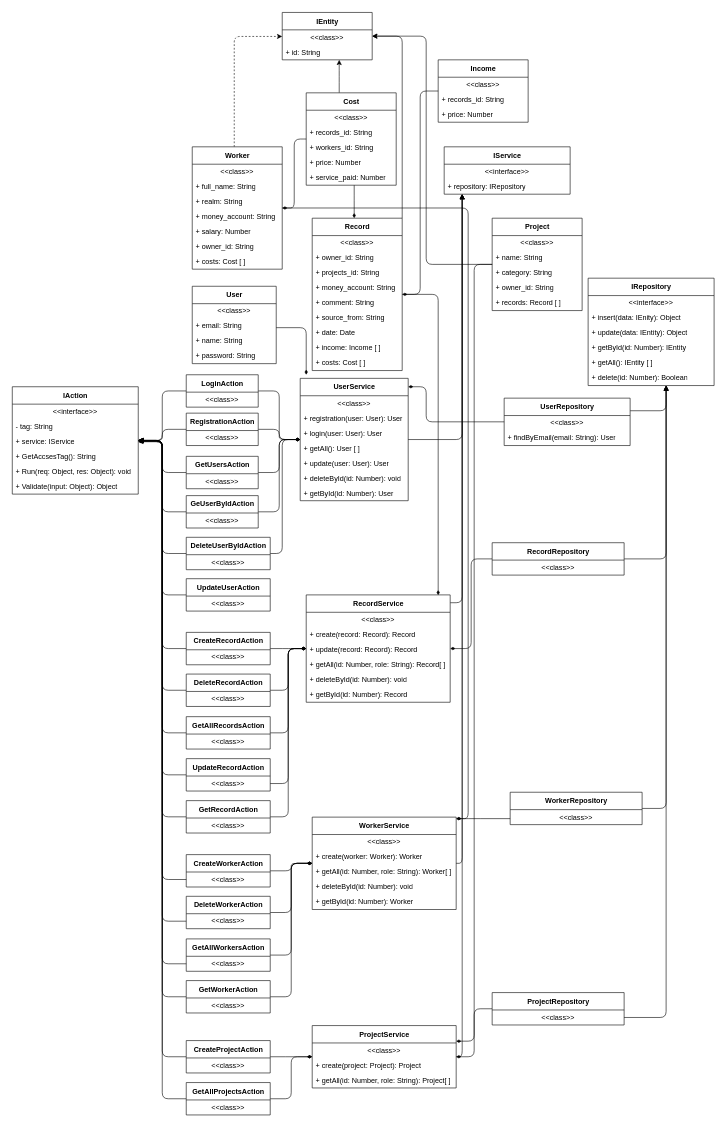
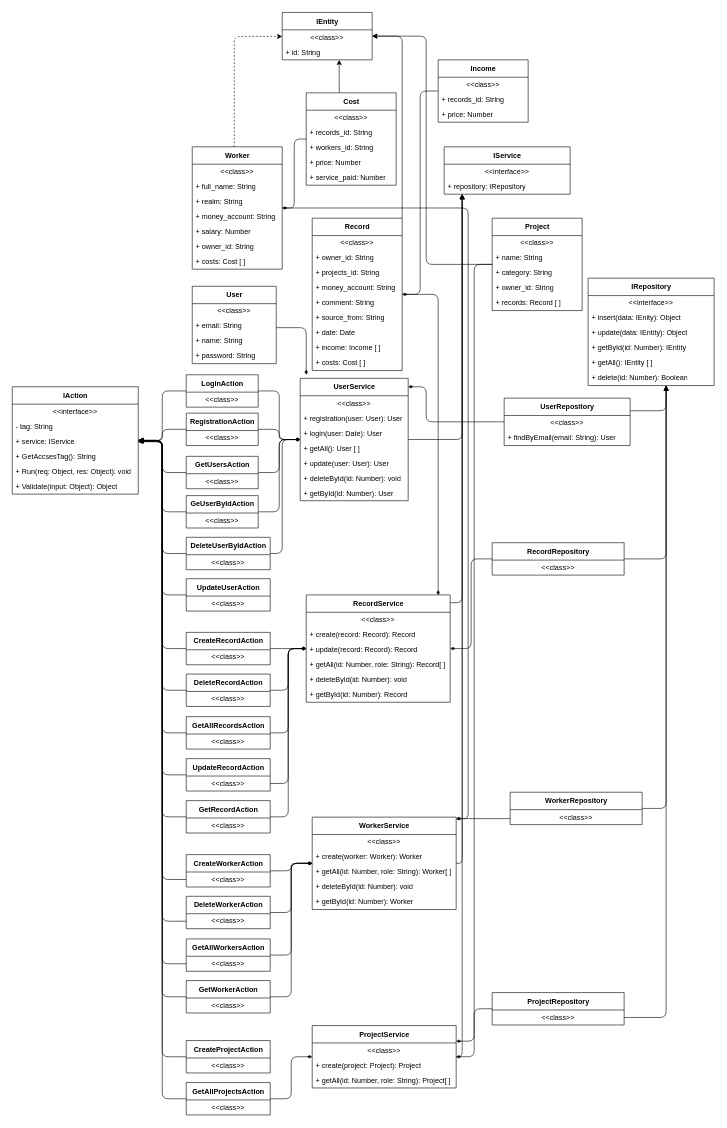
(354, 212) -> none
(348, 434) -> (348, 434)
(279, 1057) -> none
